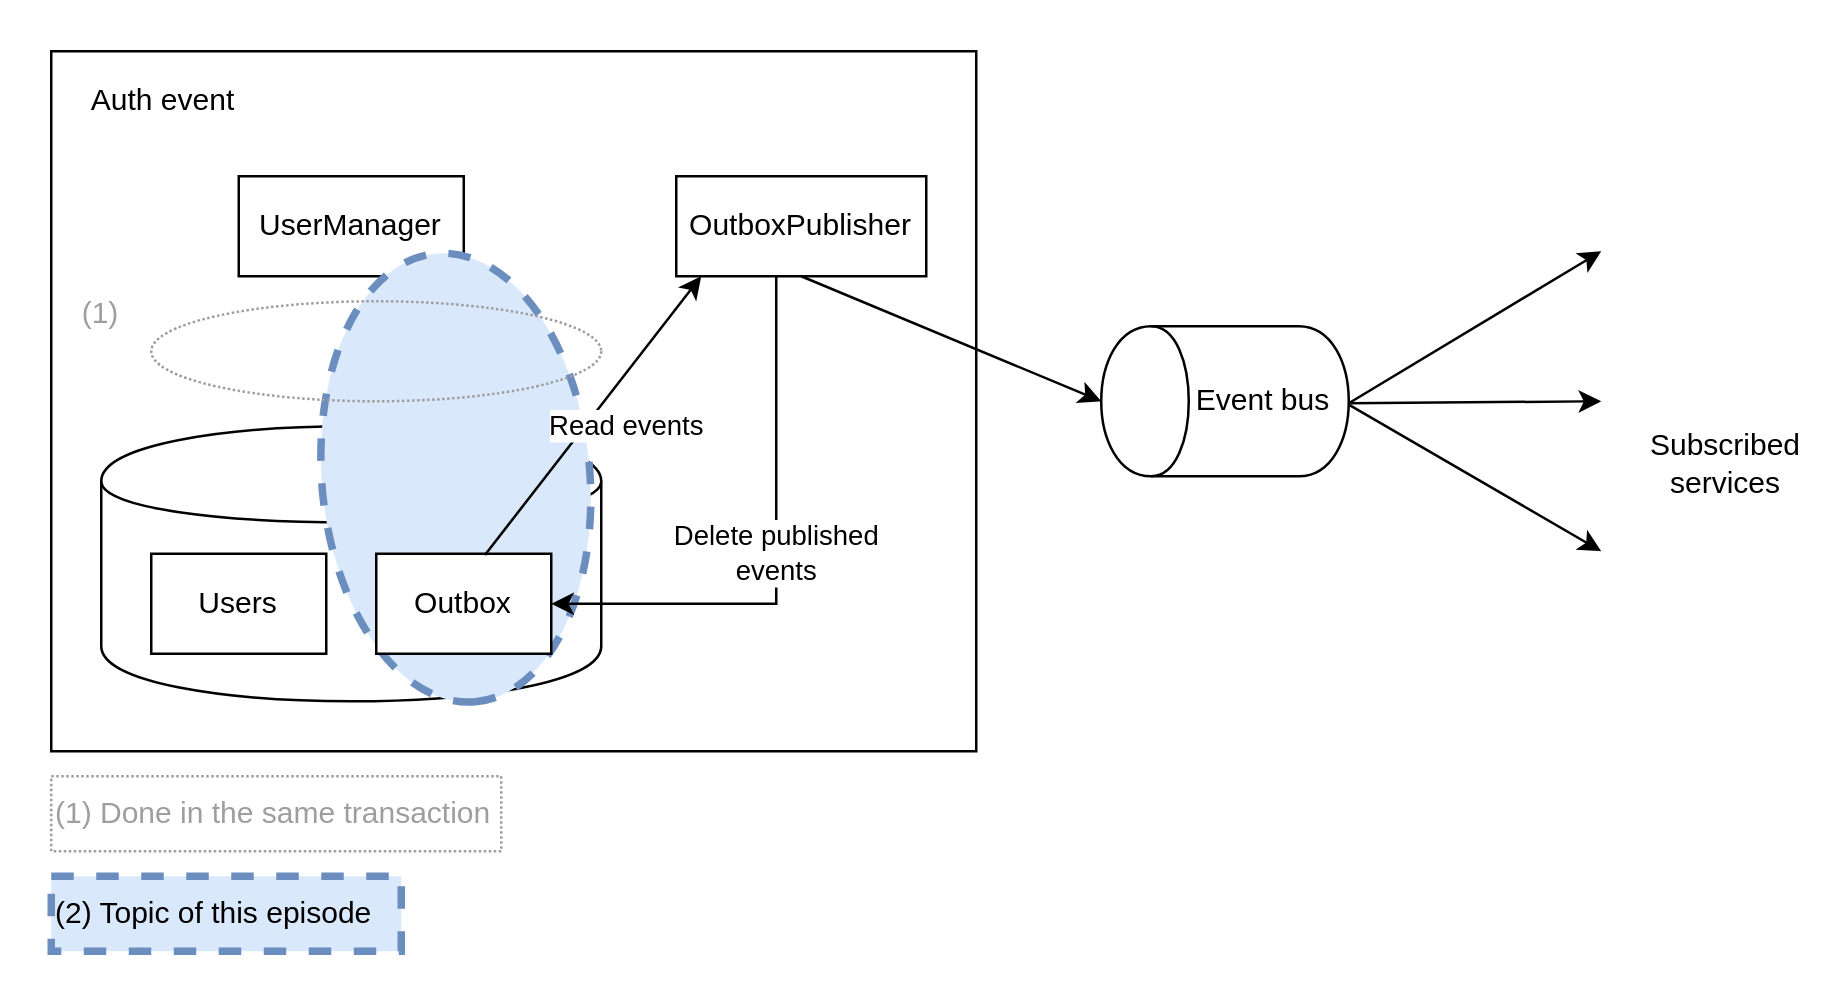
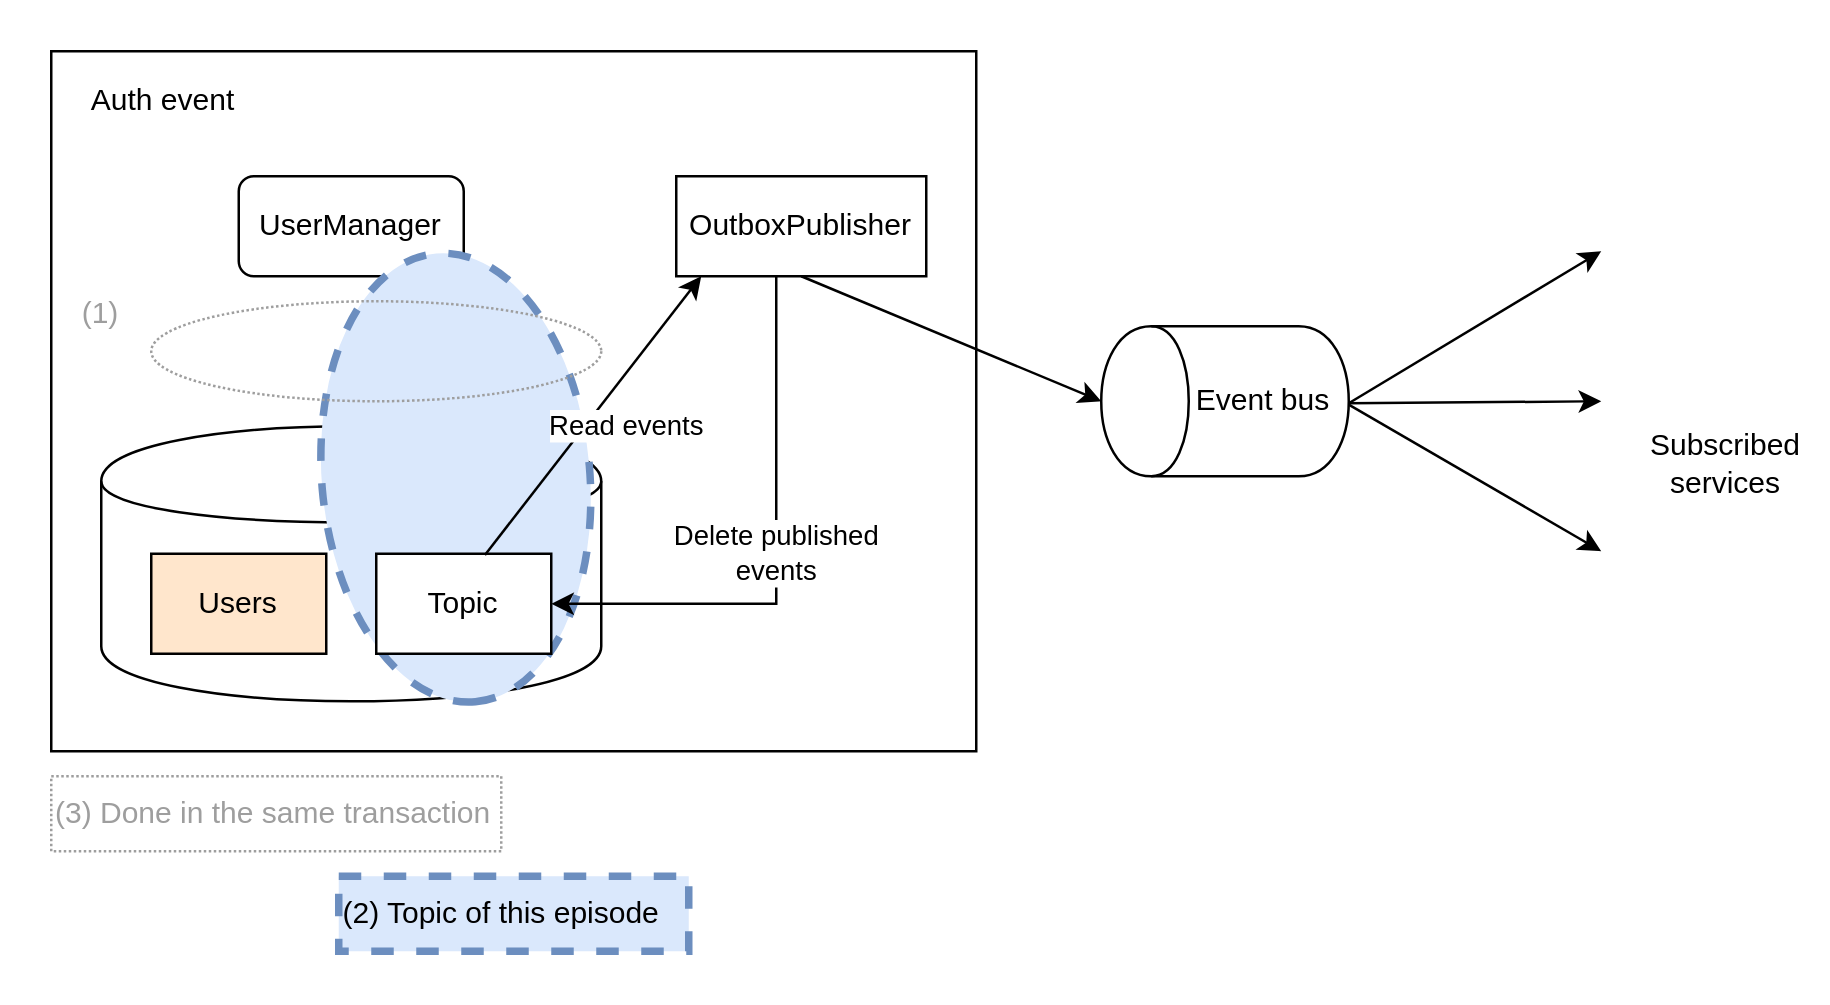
(351, 226) -> (351, 226)
(239, 604) -> (239, 604)
(464, 604) -> (464, 604)
(279, 814) -> (279, 814)
(226, 914) -> (514, 914)
